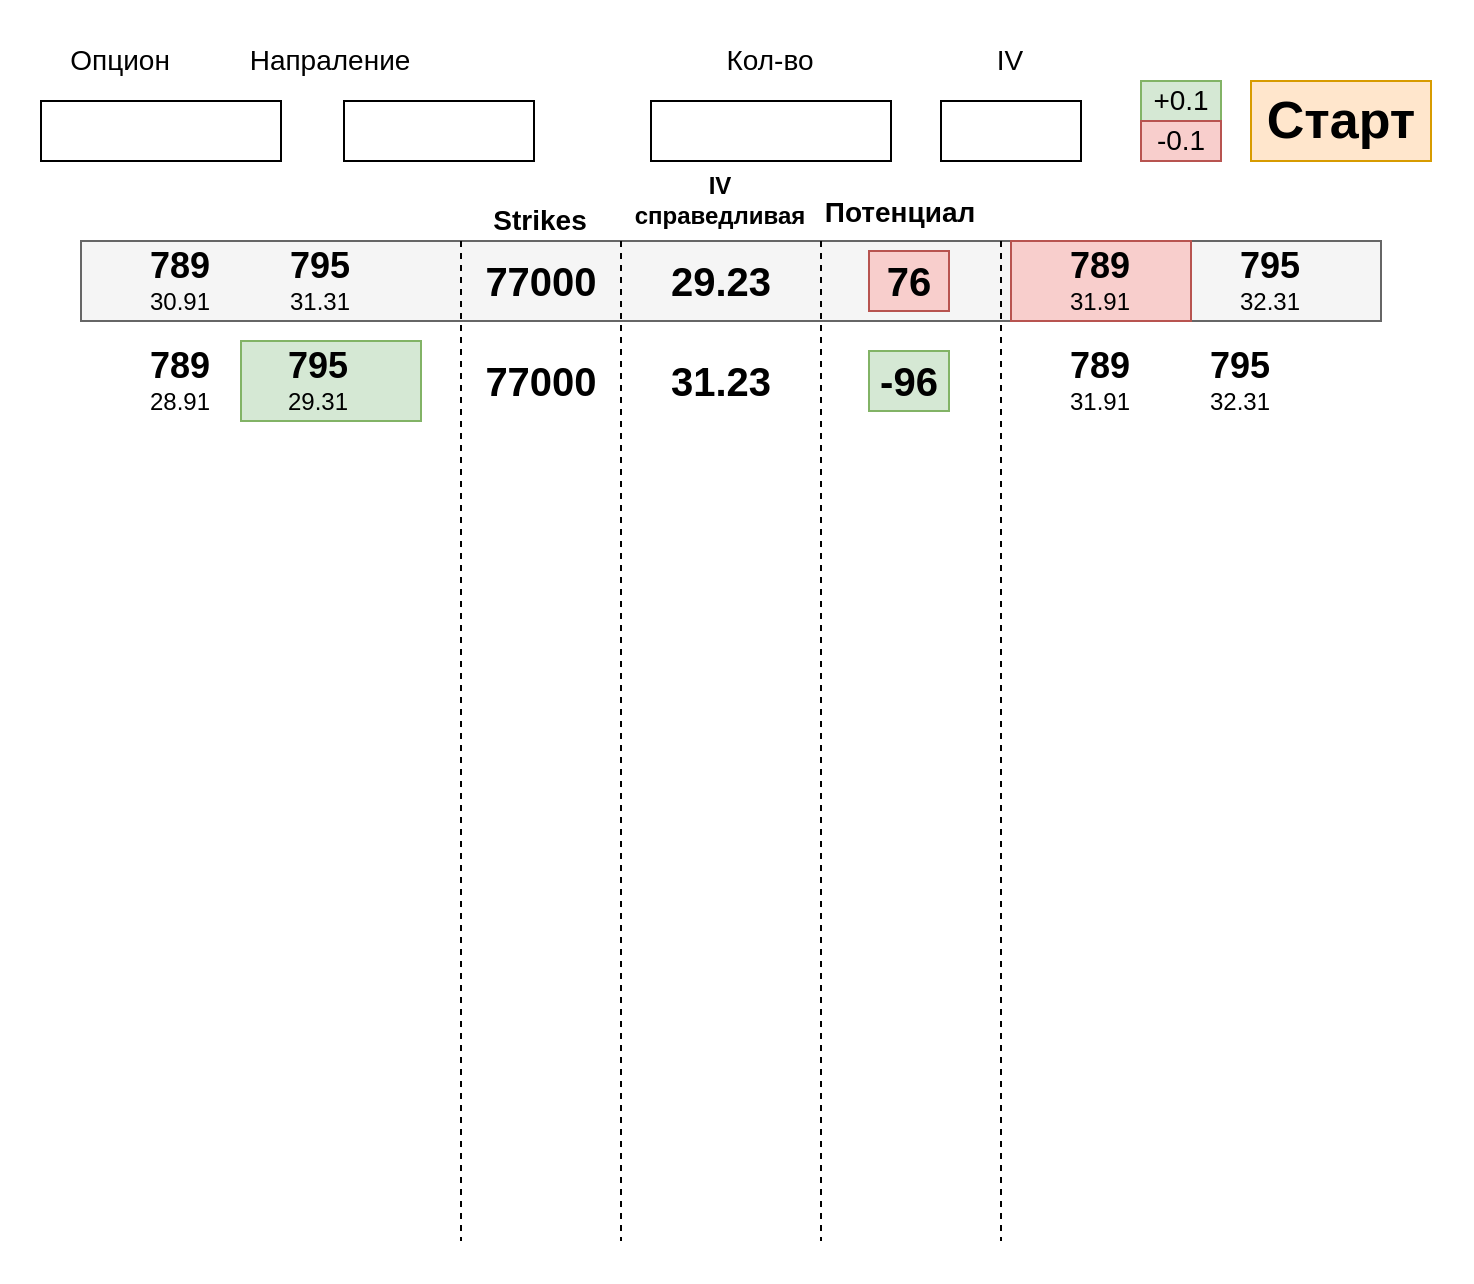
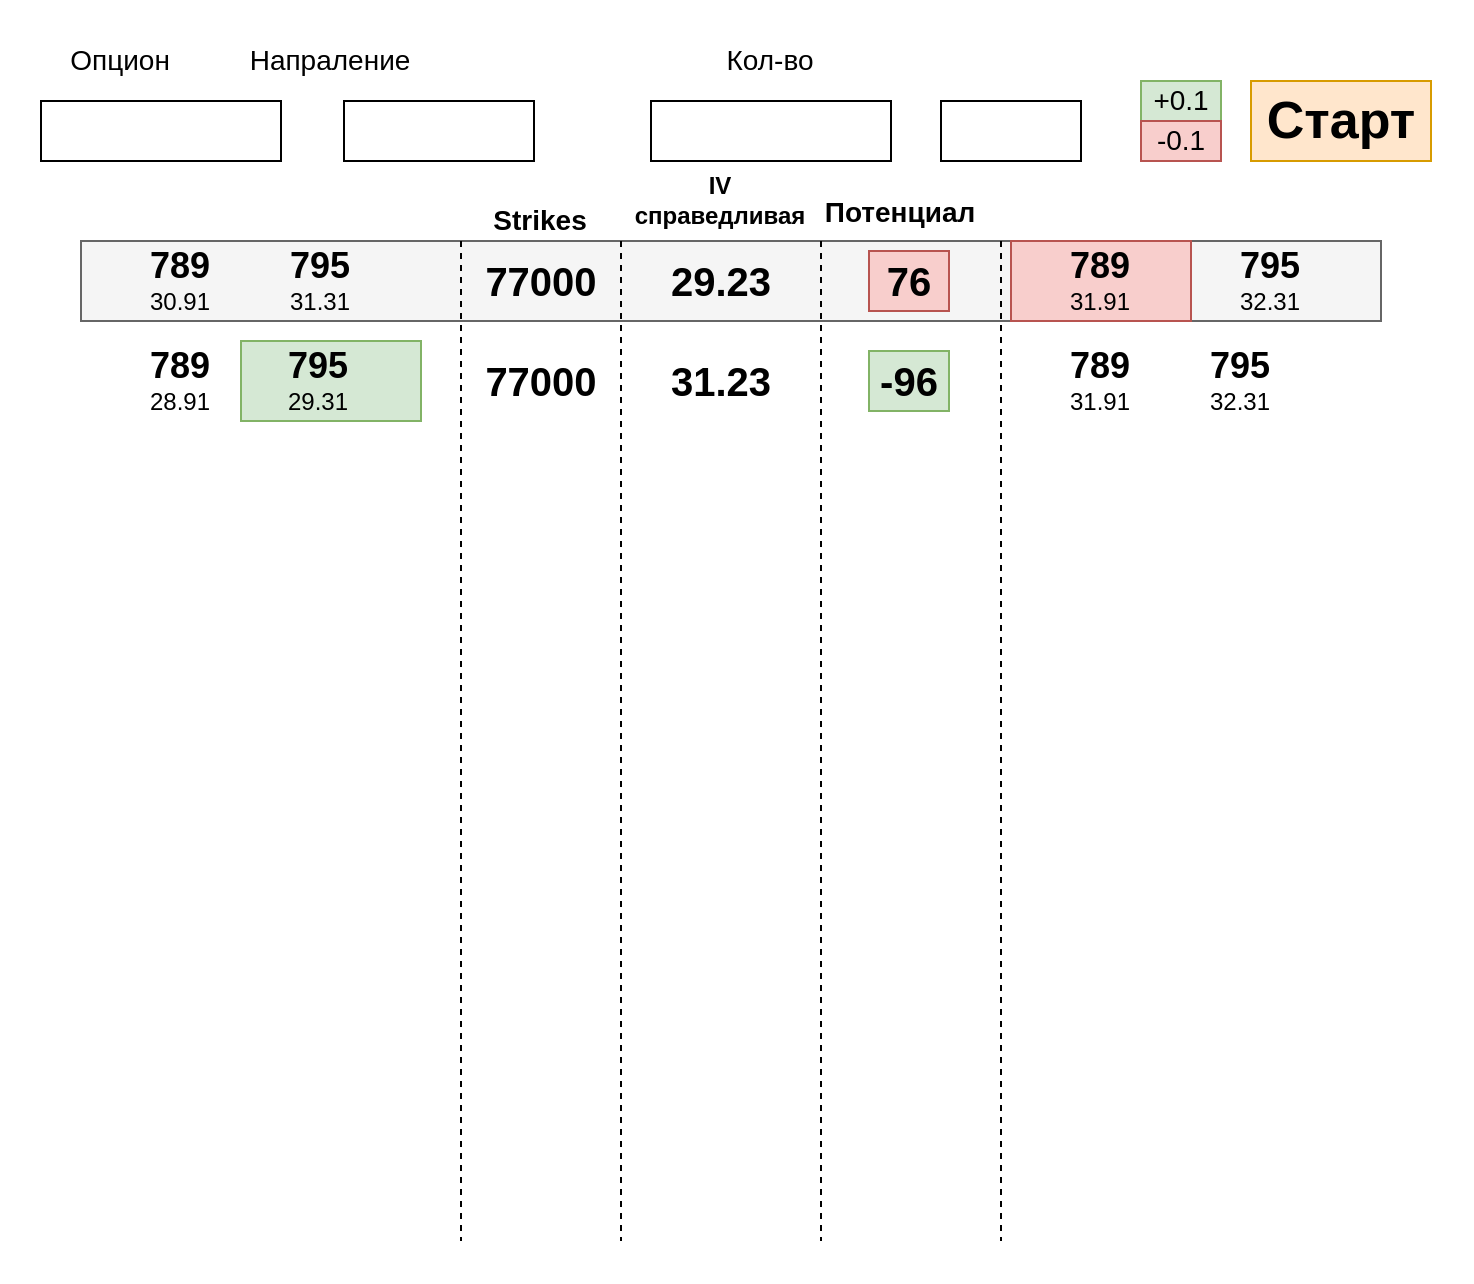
(1011, 61) -> none
